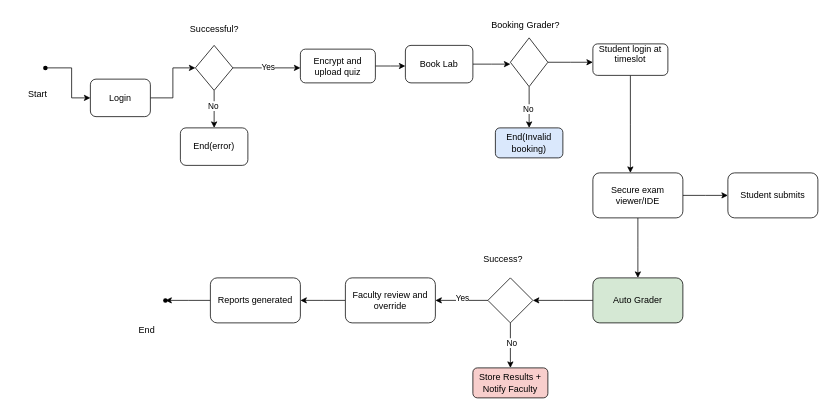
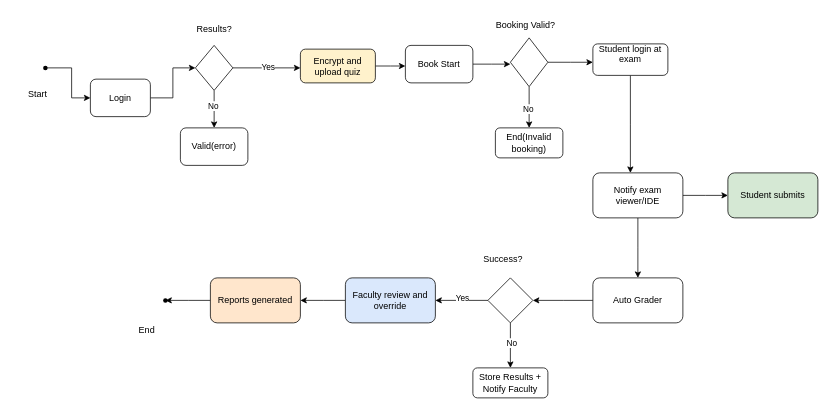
(526, 30) -> (526, 30)
(215, 34) -> (215, 34)
(630, 60) -> (630, 60)
(439, 64) -> (439, 64)
(338, 66) -> (338, 66)
(529, 143) -> (529, 143)
(214, 147) -> (214, 147)
(638, 195) -> (638, 195)
(773, 195) -> (773, 195)
(255, 300) -> (255, 300)
(390, 300) -> (390, 300)
(638, 300) -> (638, 300)
(510, 383) -> (510, 383)
